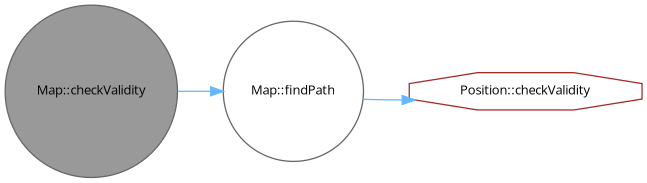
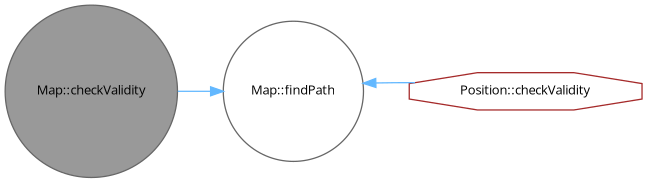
(383, 100) -> (395, 83)
